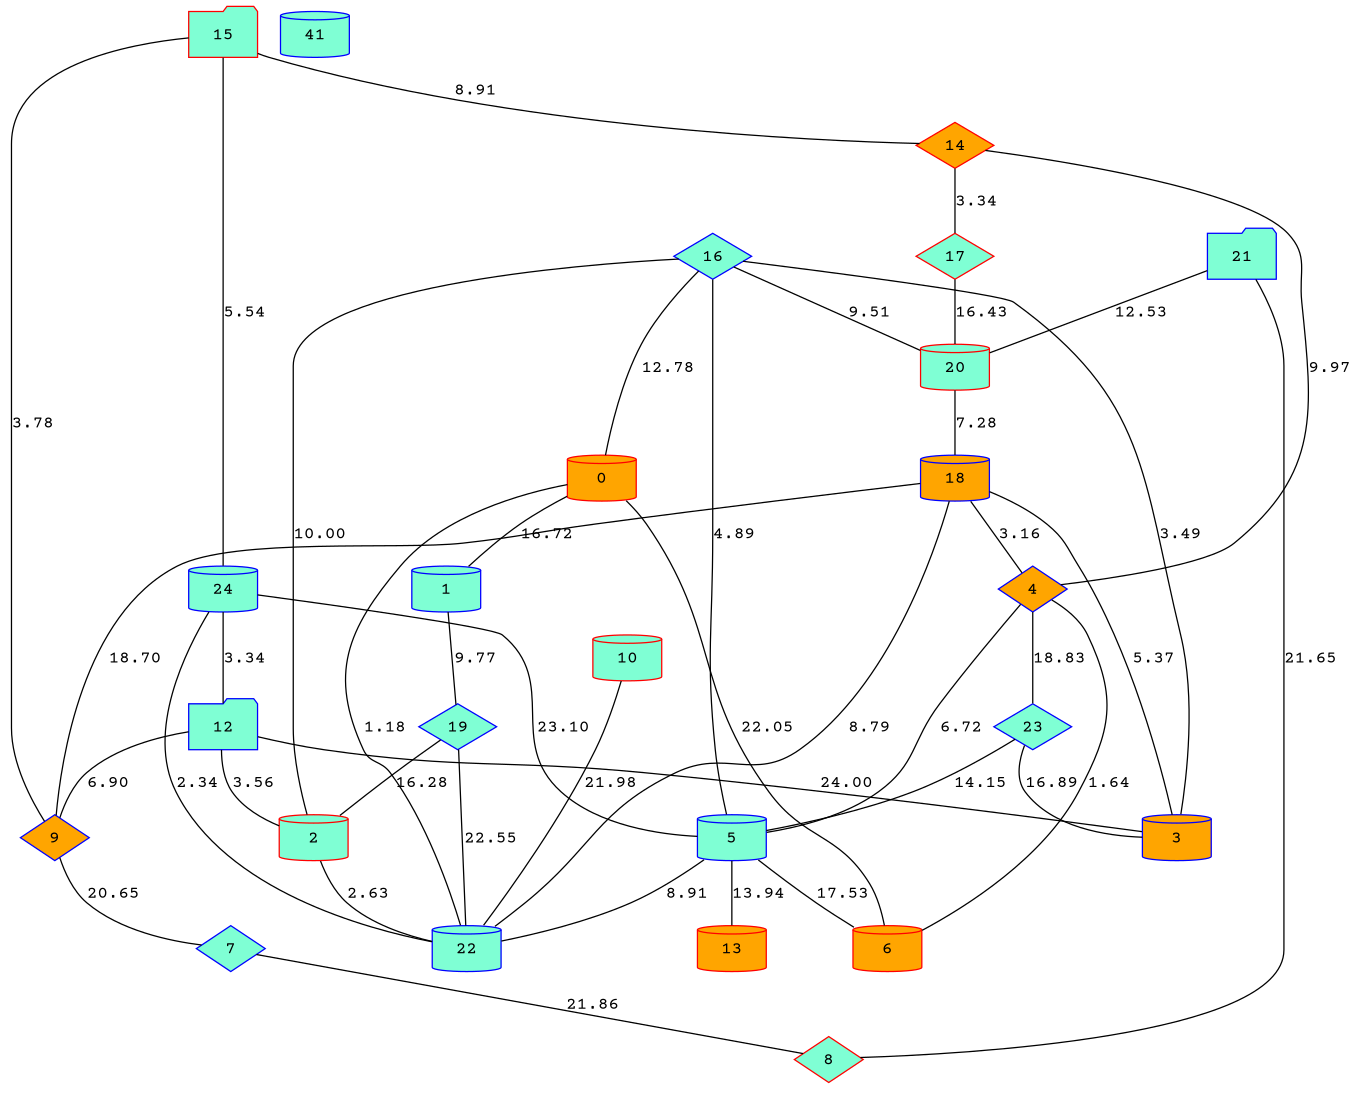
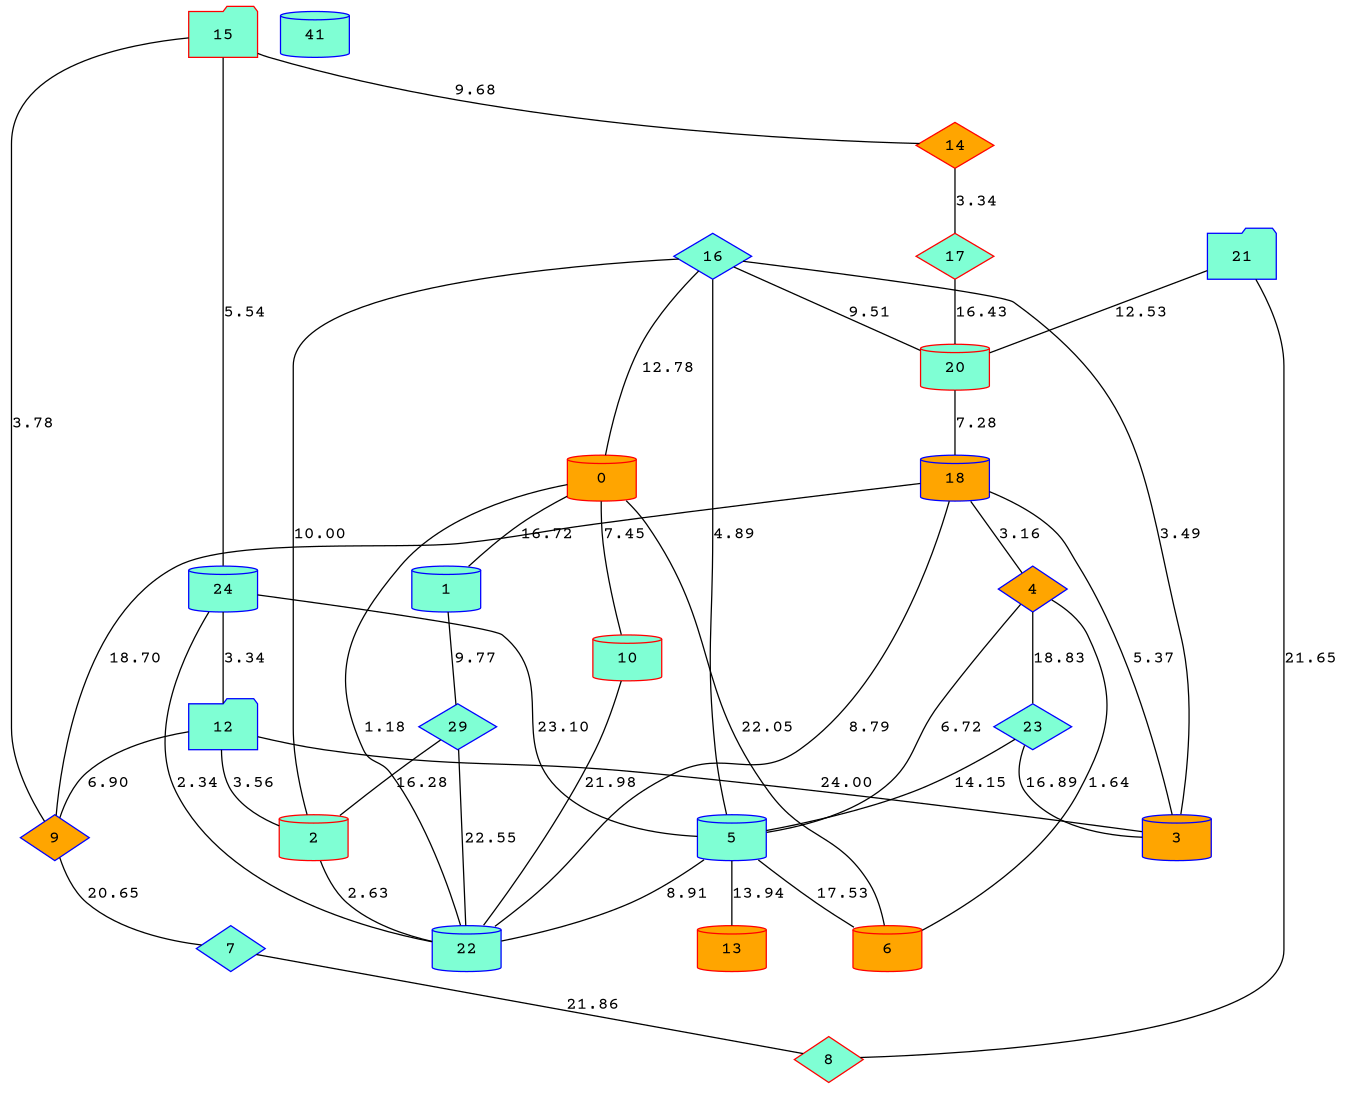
(476, 90) -> (476, 90)
(1304, 330) -> none
none -> (607, 569)
(458, 727) -> (458, 727)
